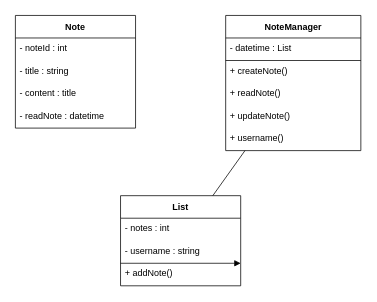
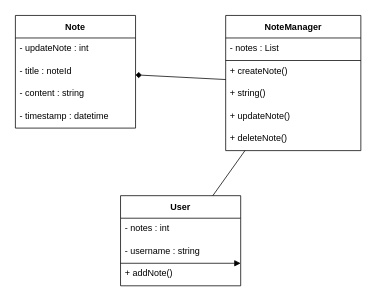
(49, 48) -> (59, 48)
(265, 48) -> (259, 48)
(52, 71) -> (53, 71)
none -> (182, 77)
(55, 93) -> (59, 93)
(259, 93) -> (252, 93)
(67, 116) -> (68, 116)
(259, 138) -> (262, 138)
(180, 207) -> (180, 207)
